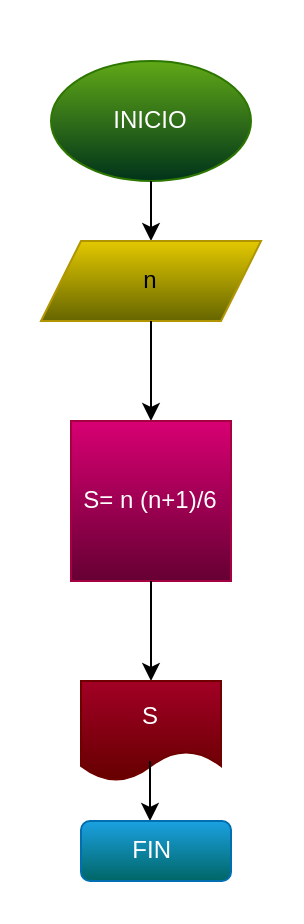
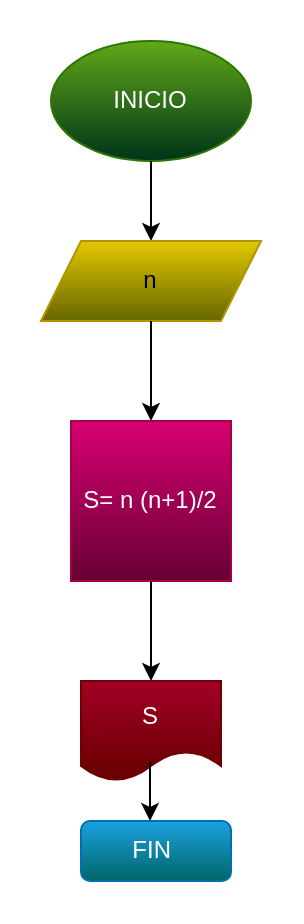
(151, 121) -> (151, 101)
(151, 501) -> (151, 501)
